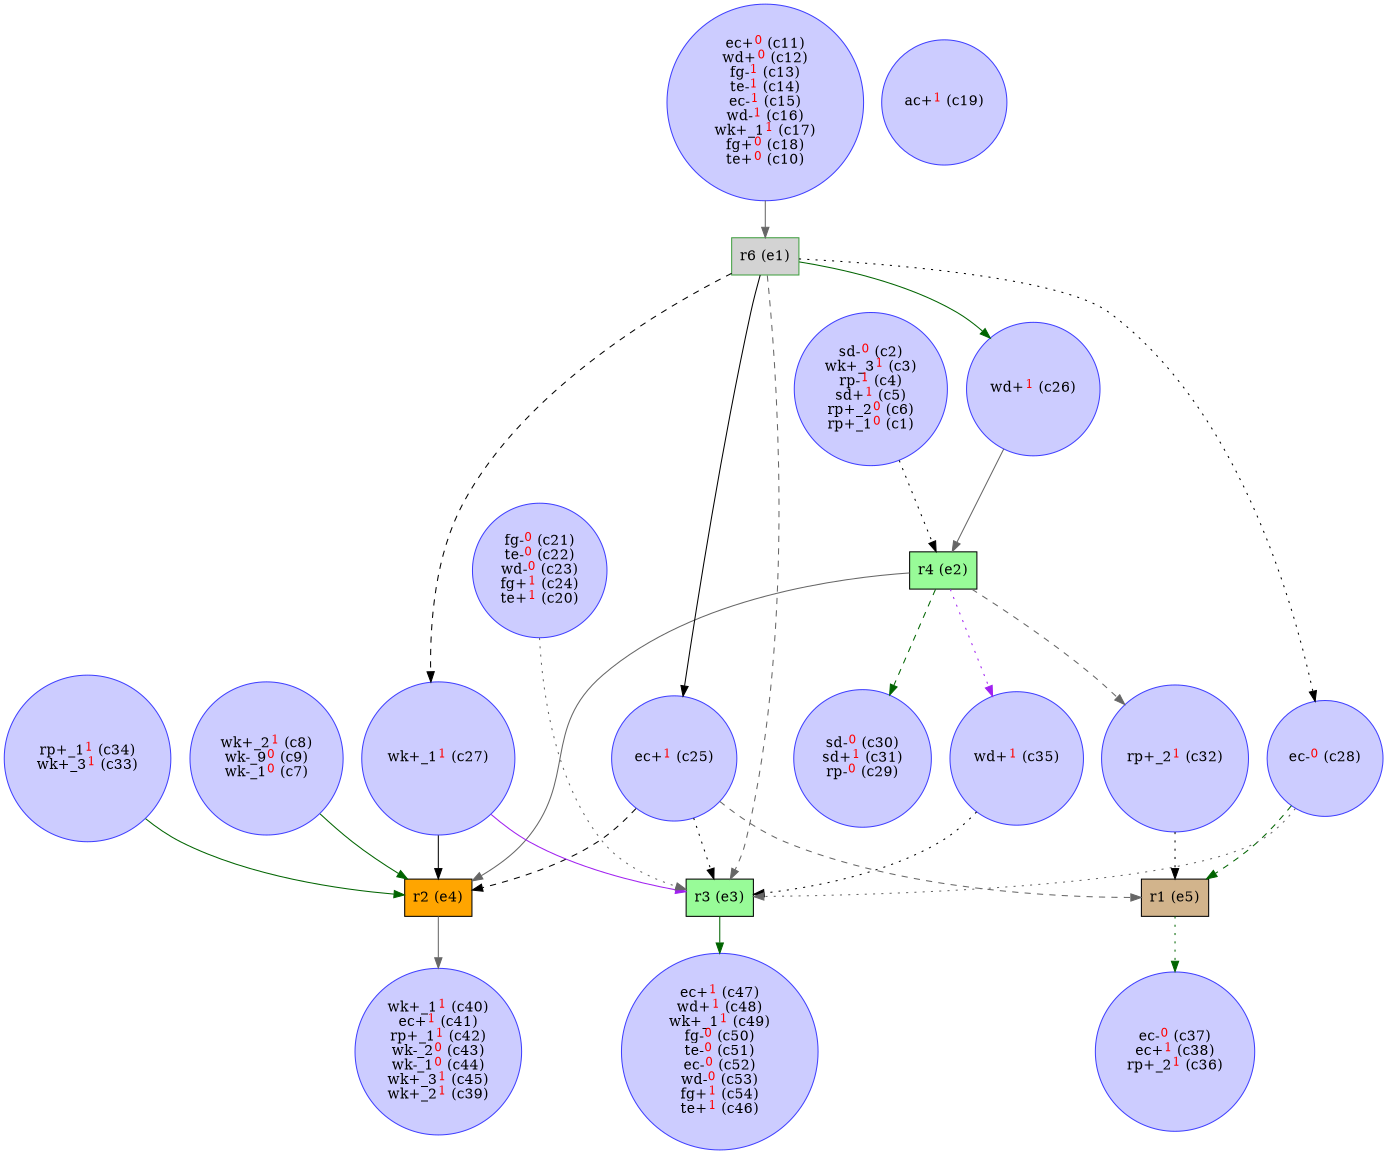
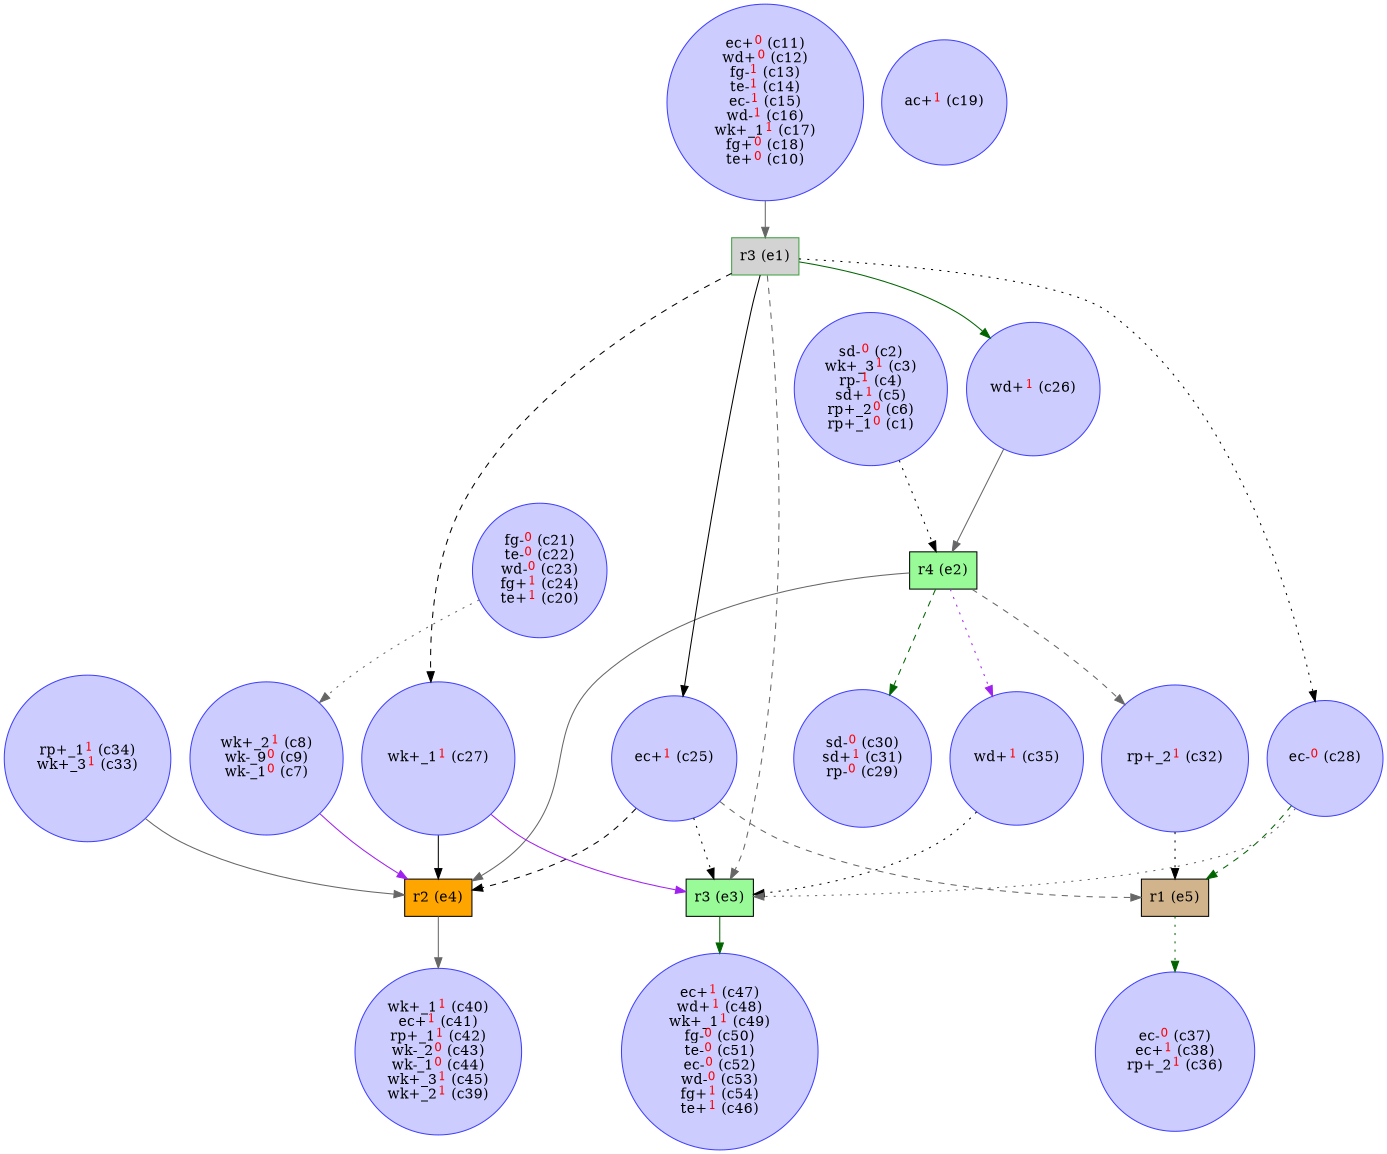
(765, 256) -> (765, 256)
(570, 786) -> (400, 643)
(358, 846) -> (358, 846)
(264, 872) -> (264, 872)
